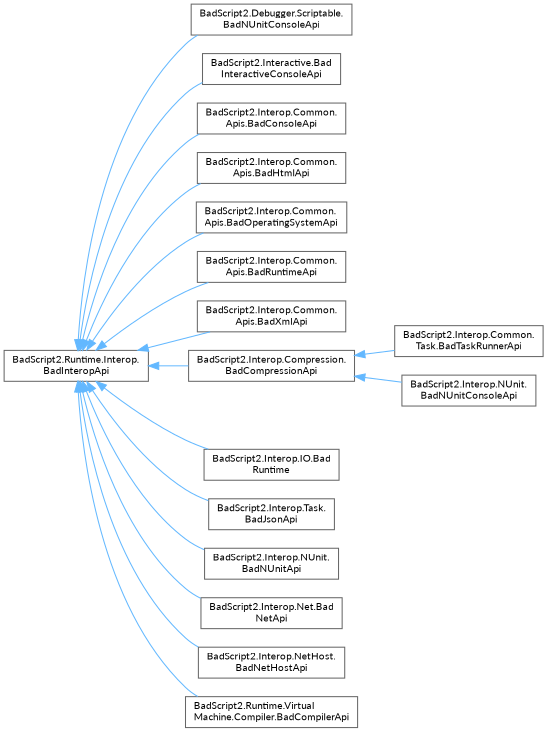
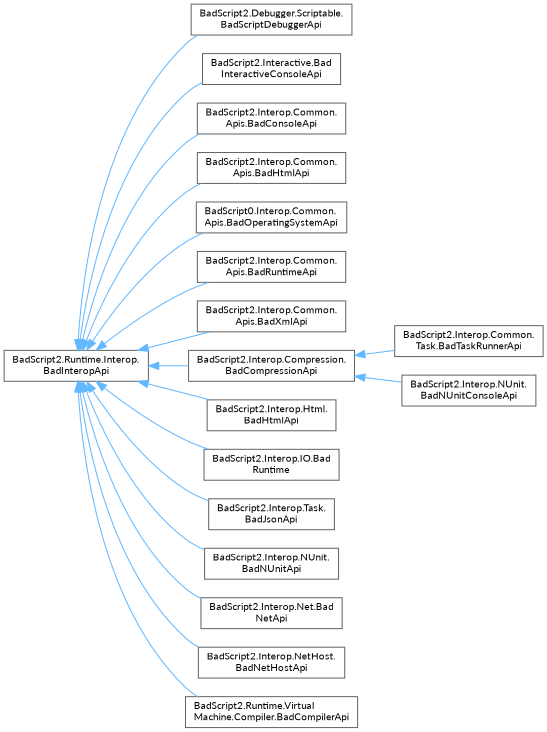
(272, 20) -> (272, 20)
(272, 217) -> (272, 217)
none -> (272, 415)
